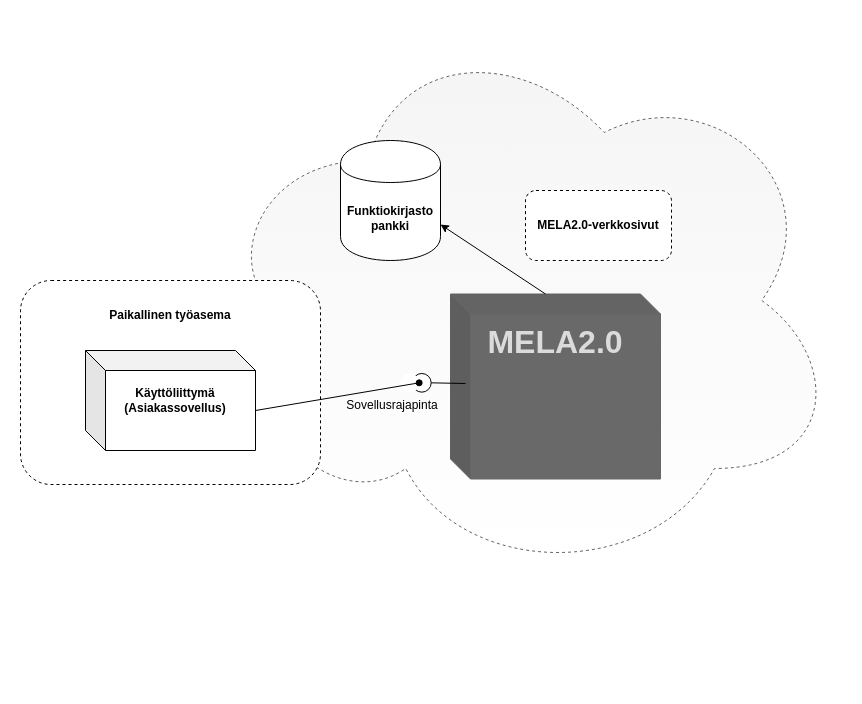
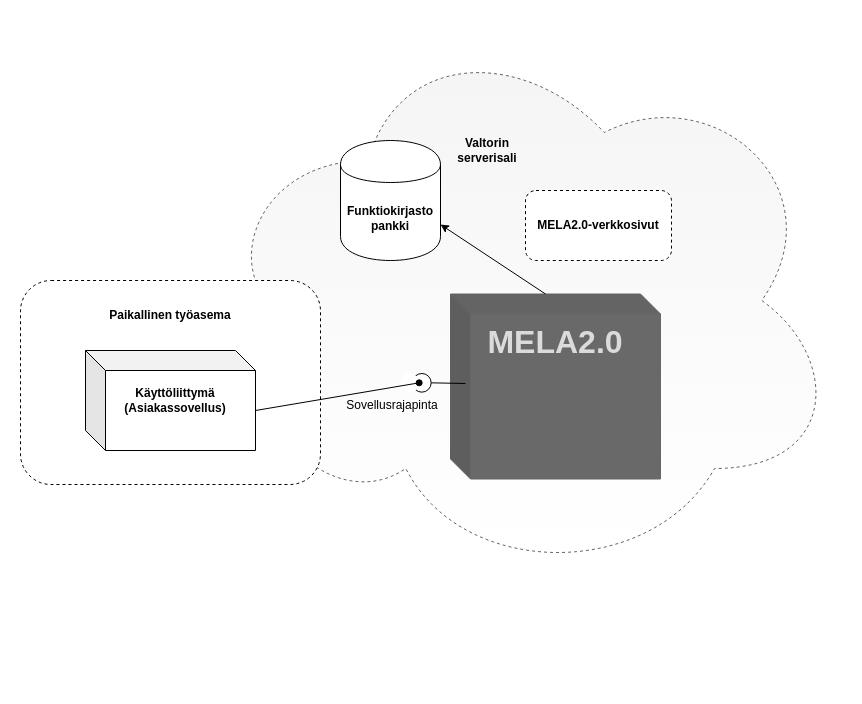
none -> (488, 151)
